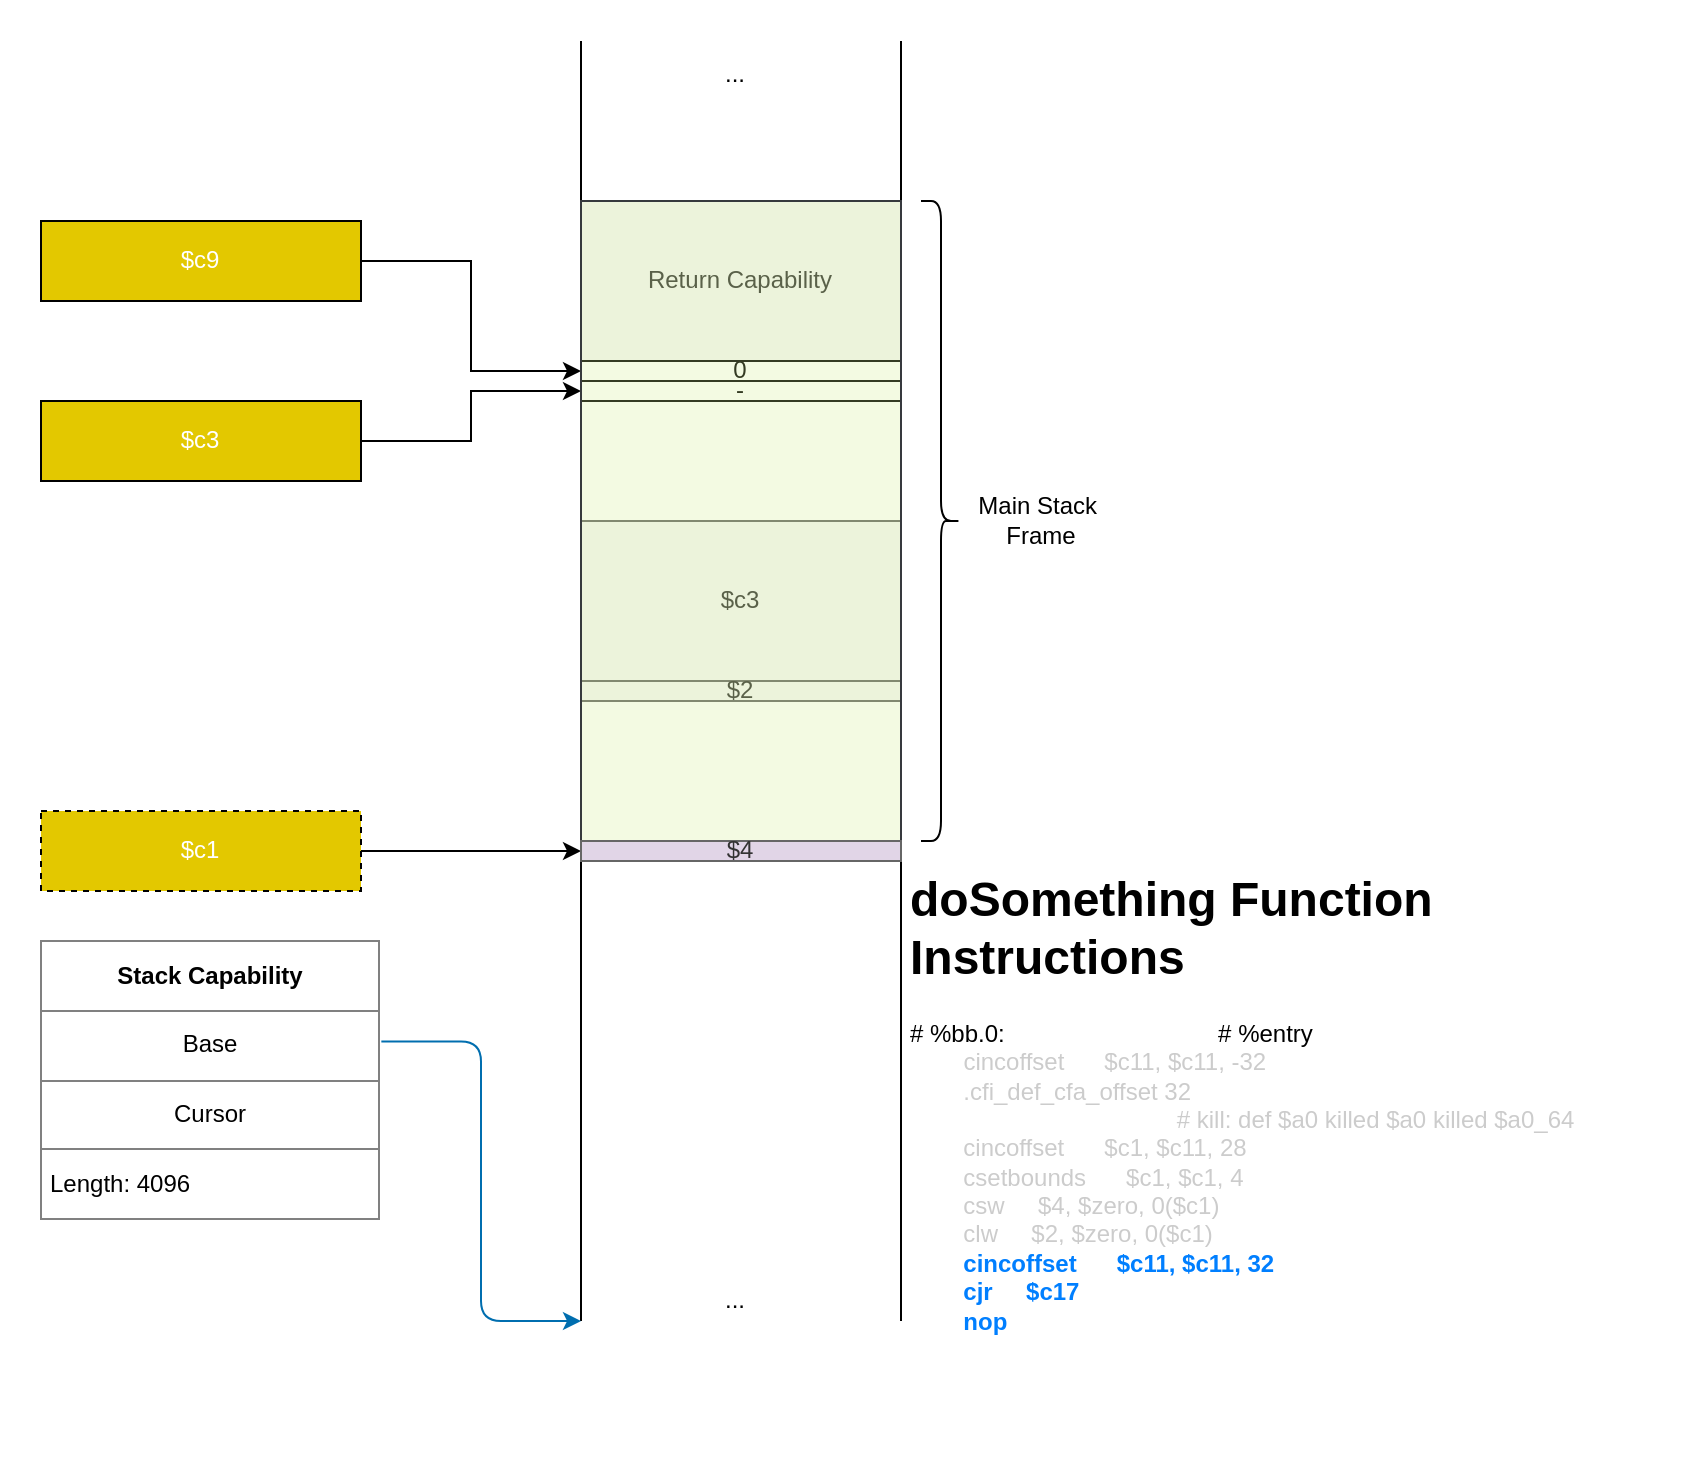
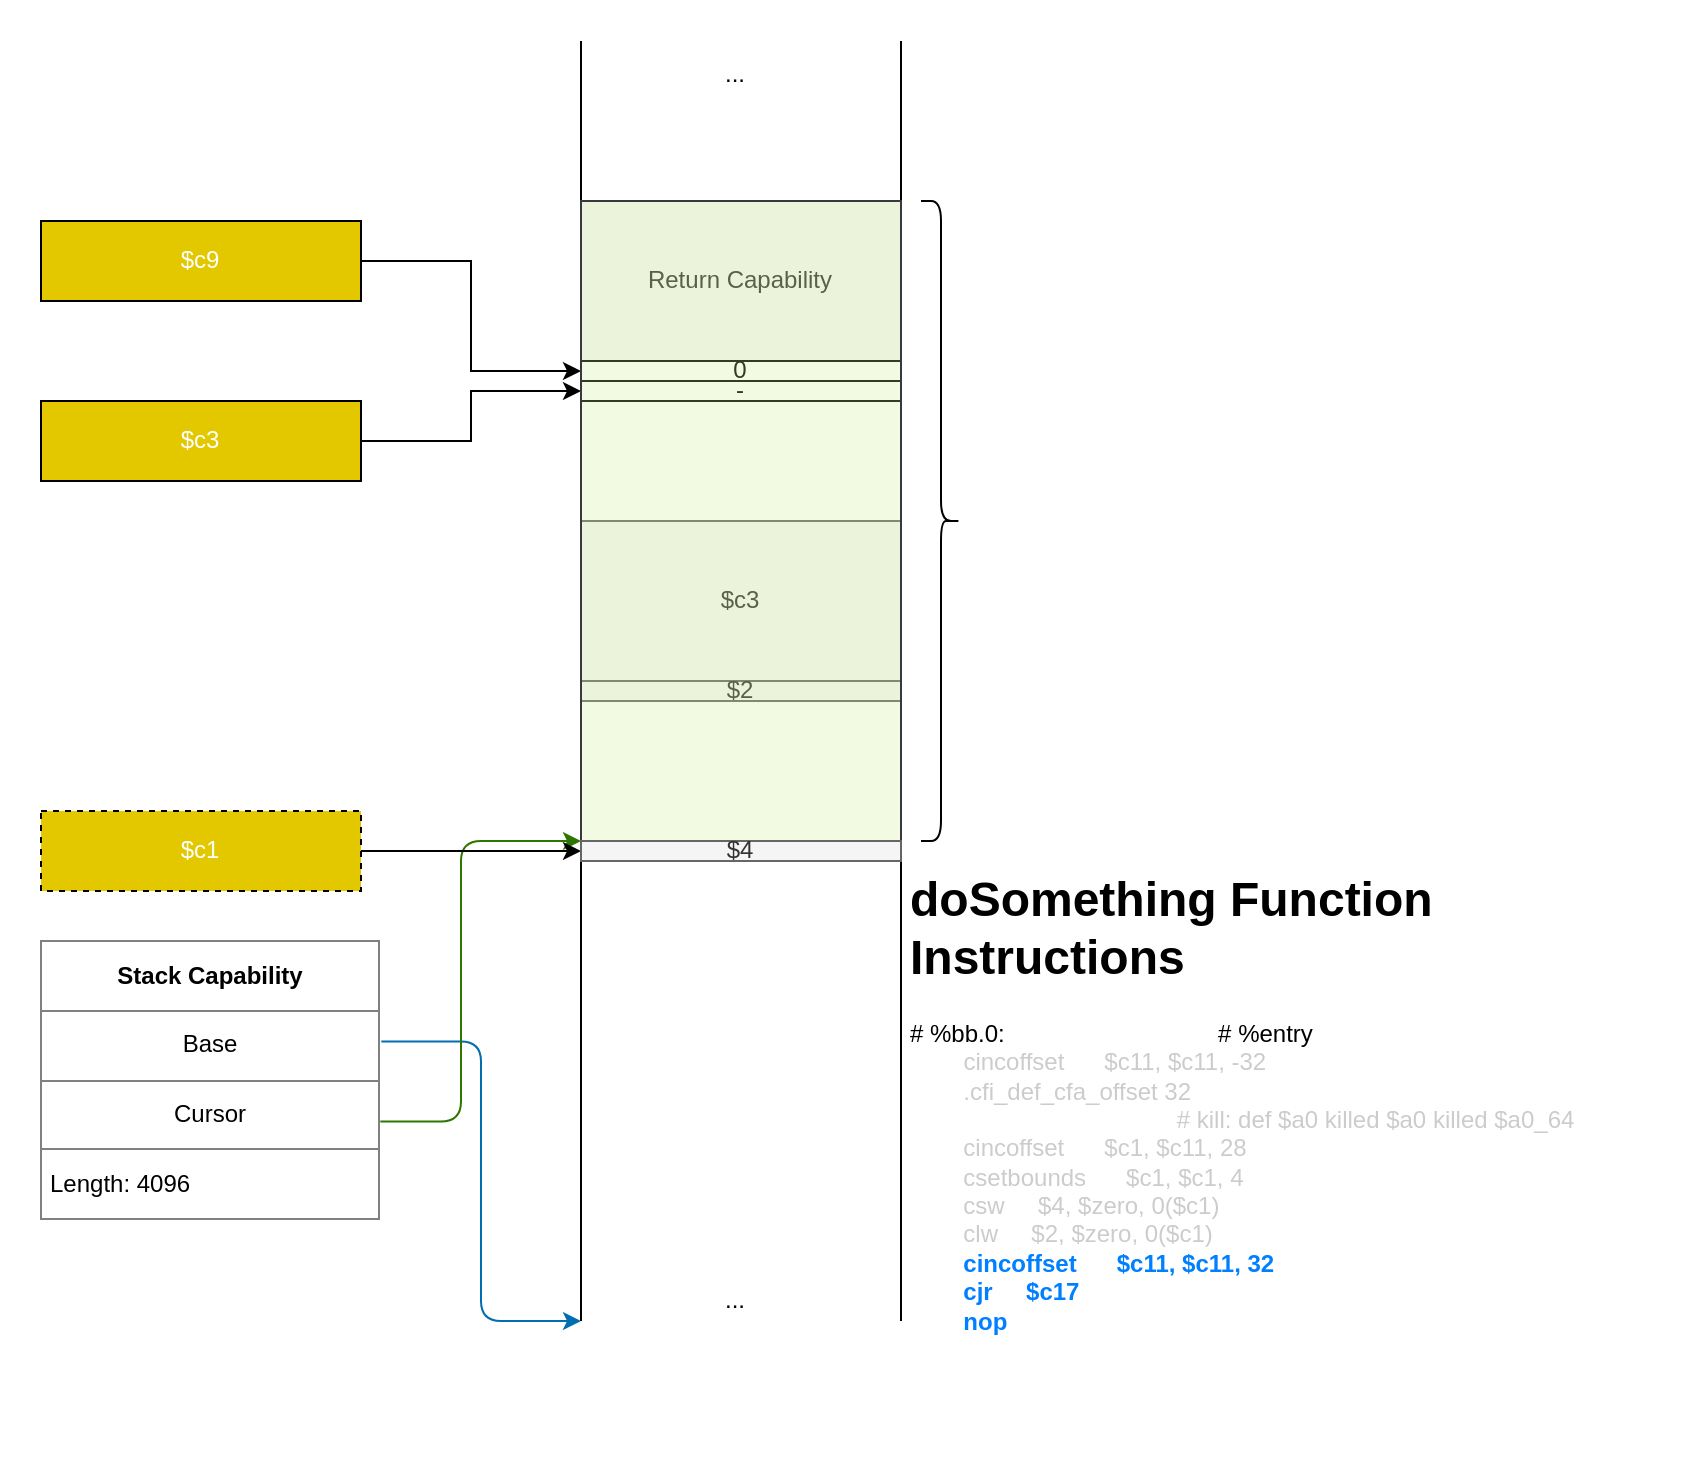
(1041, 521) -> none
(741, 851) -> (741, 851)
none -> (461, 968)
